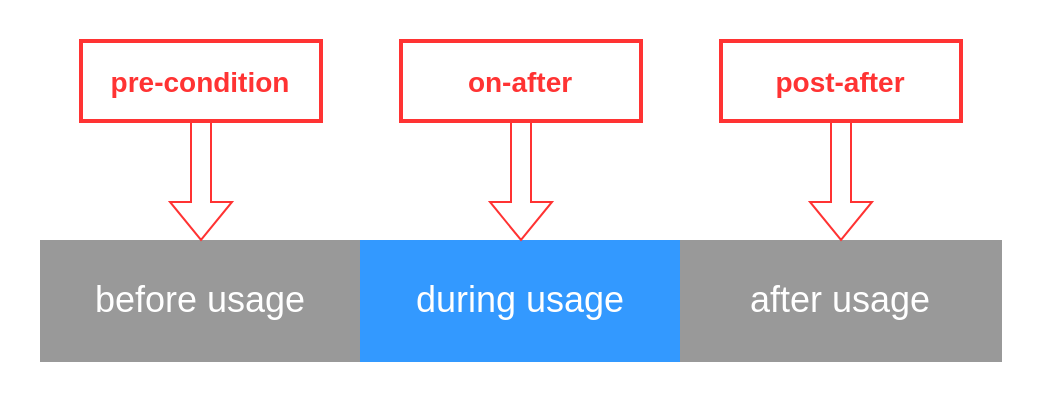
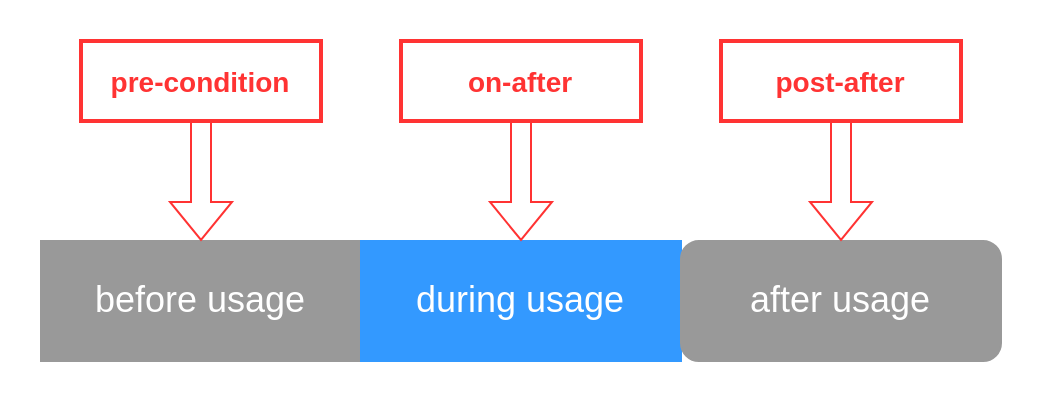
(841, 301) -> (841, 301)
